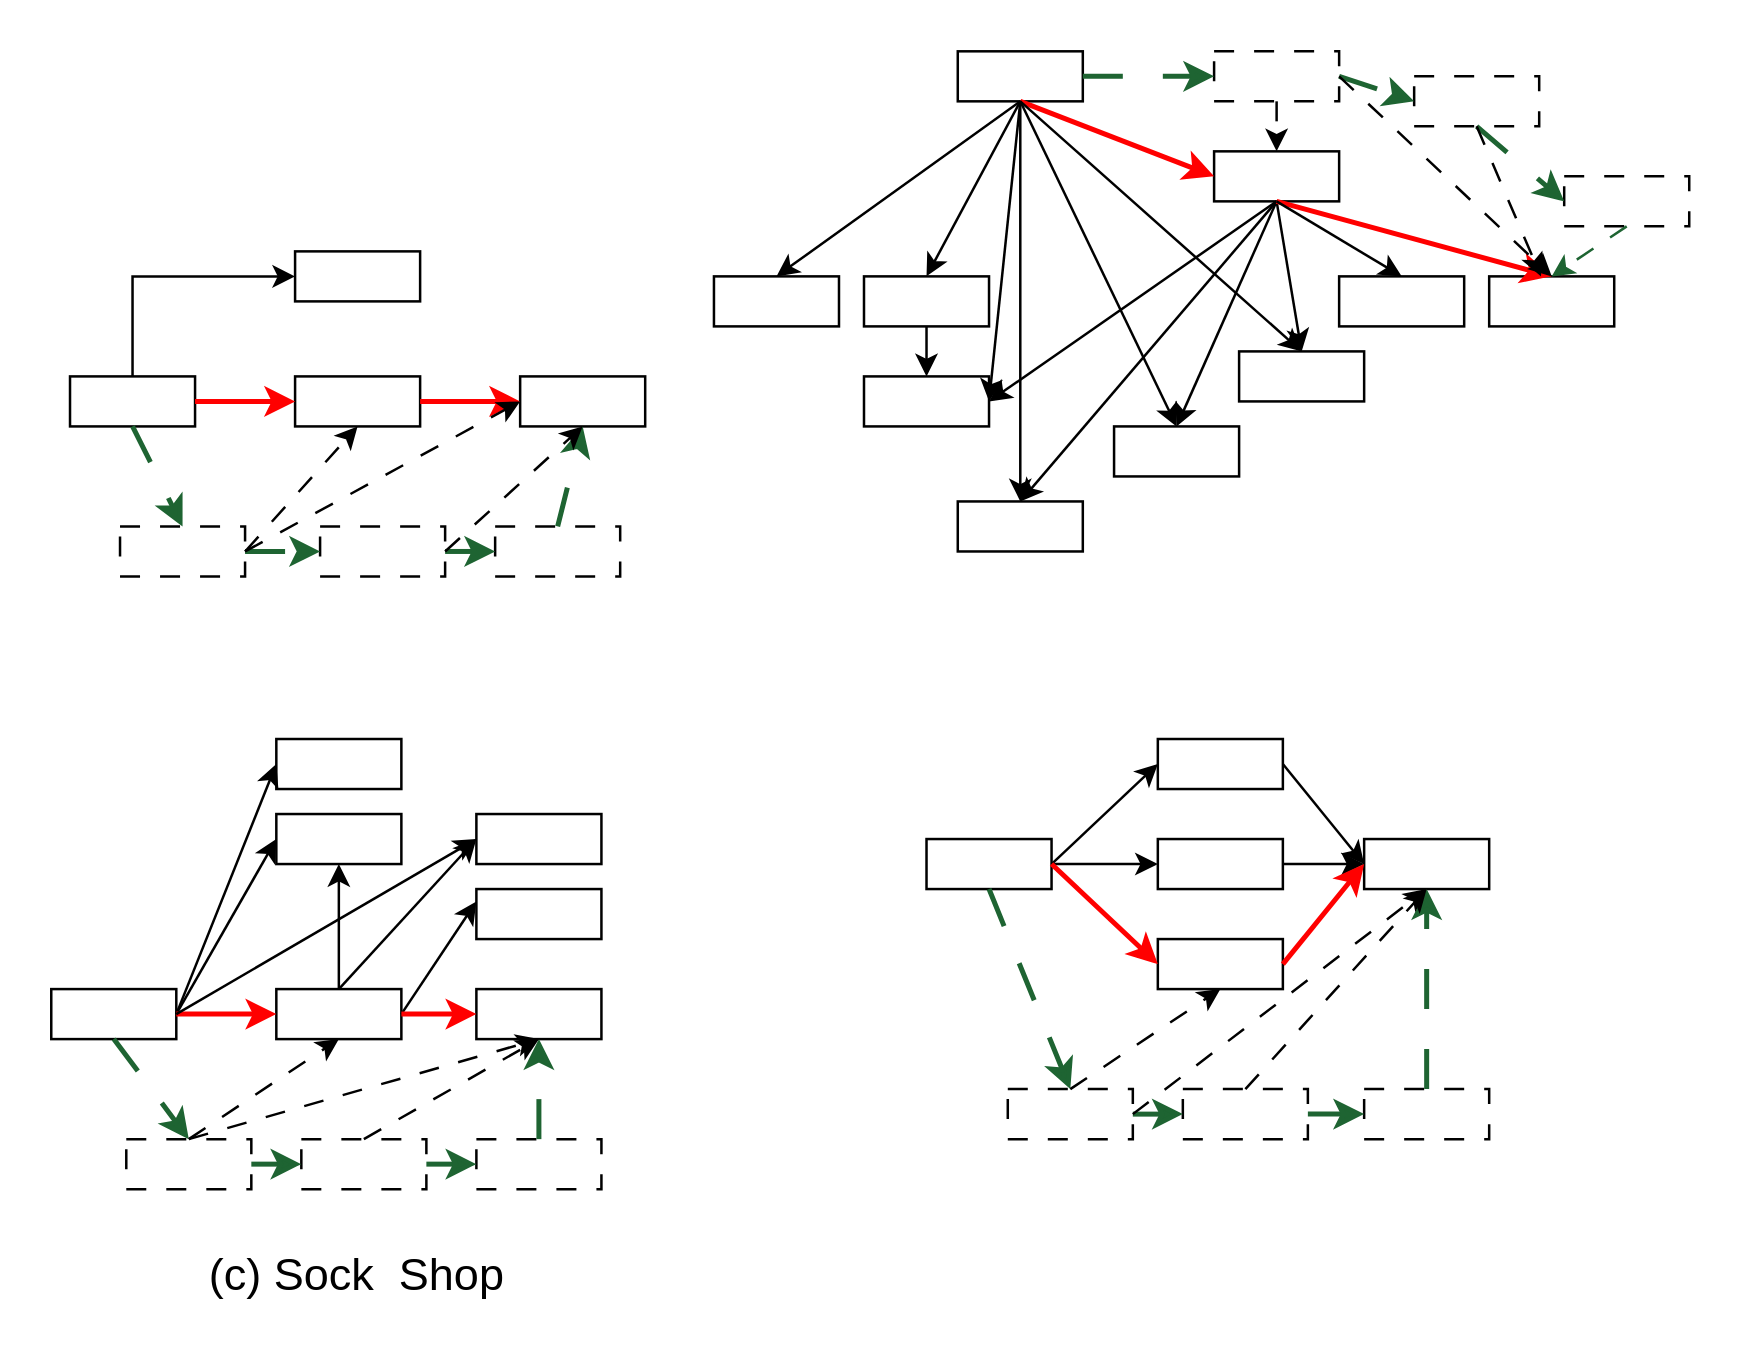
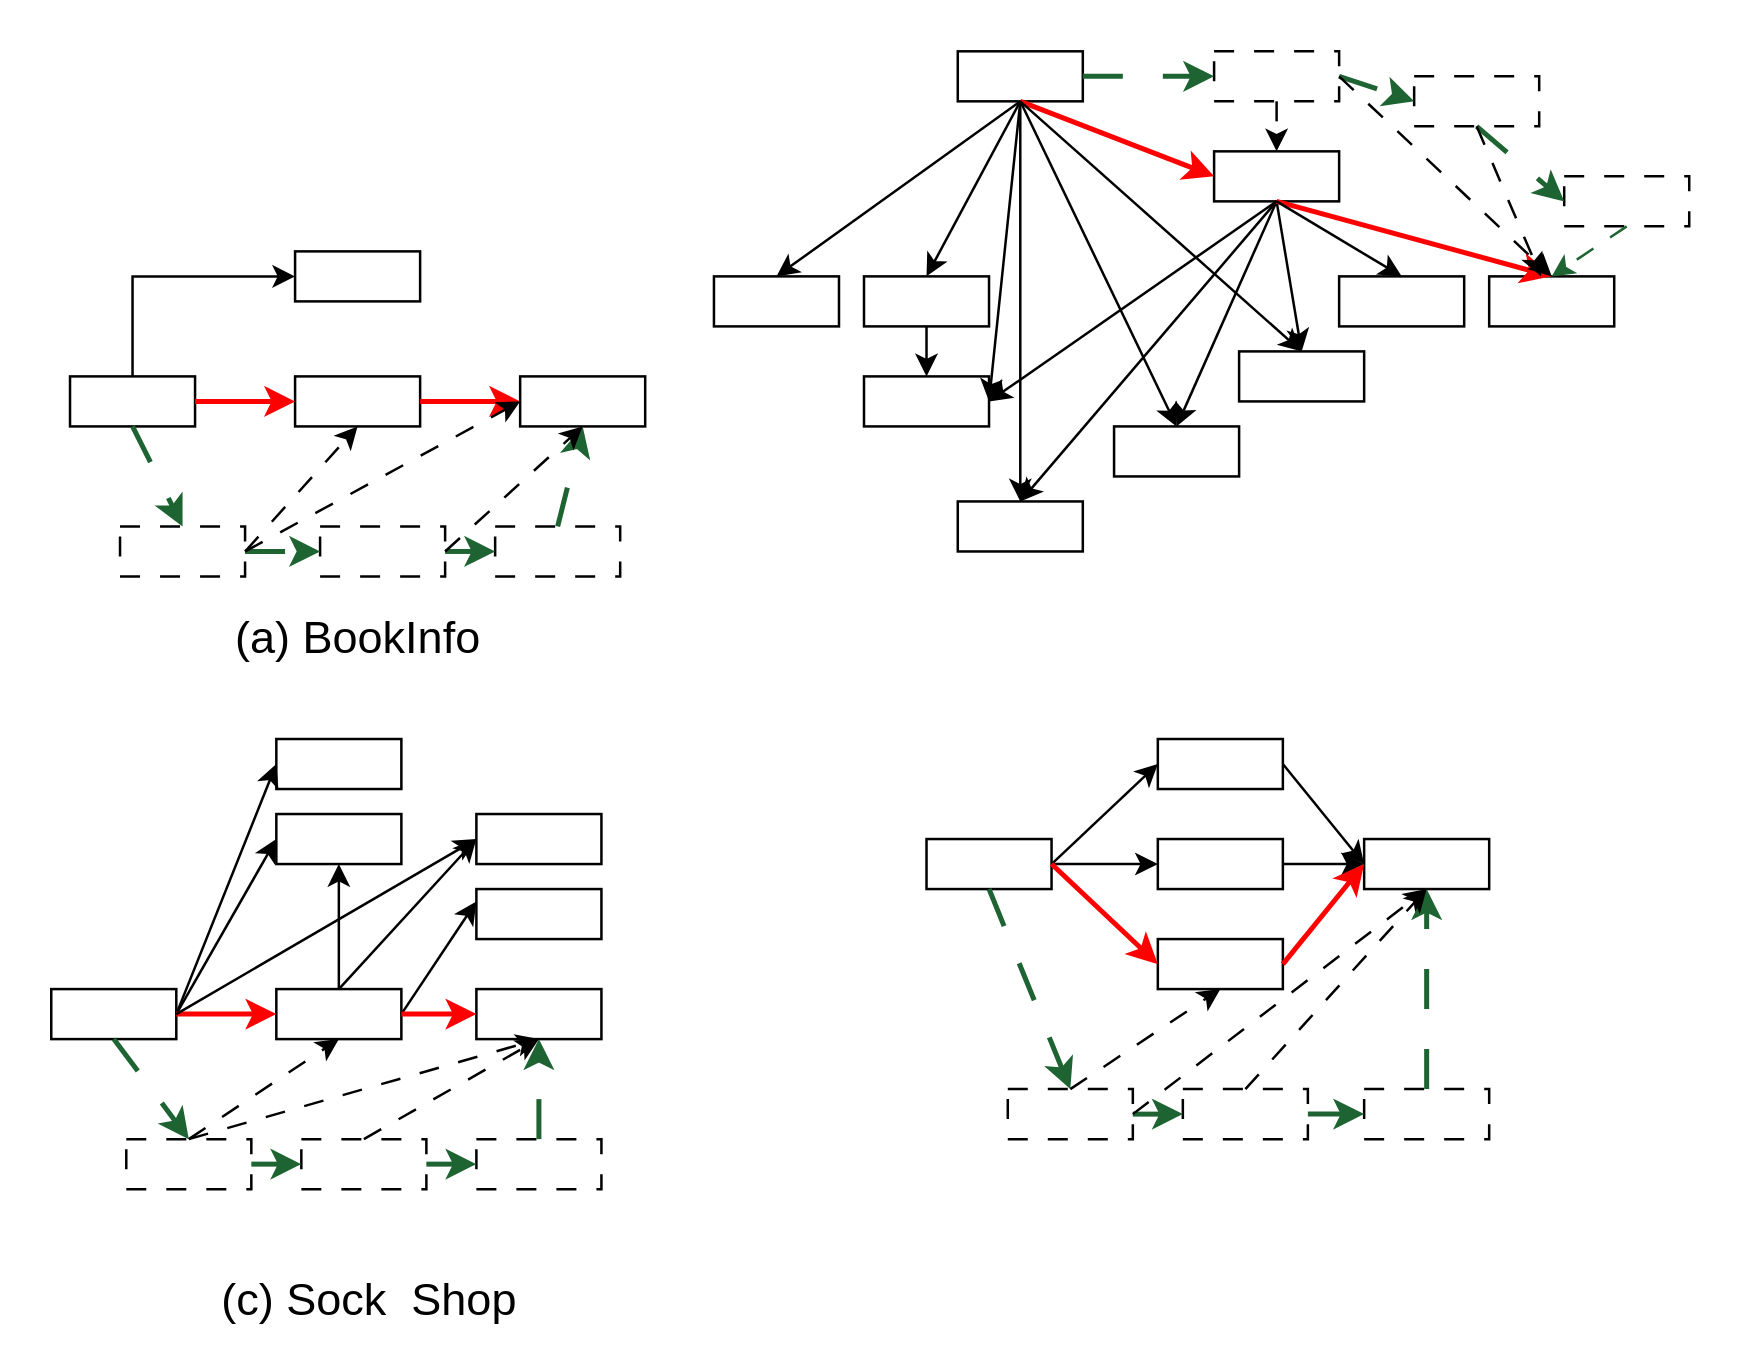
none -> (358, 639)
(358, 1276) -> (370, 1301)
